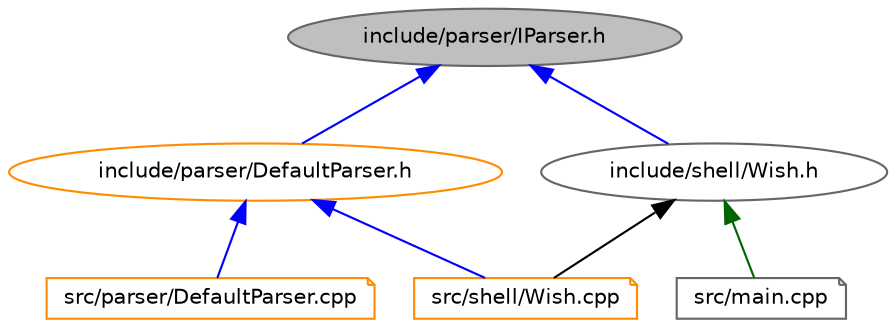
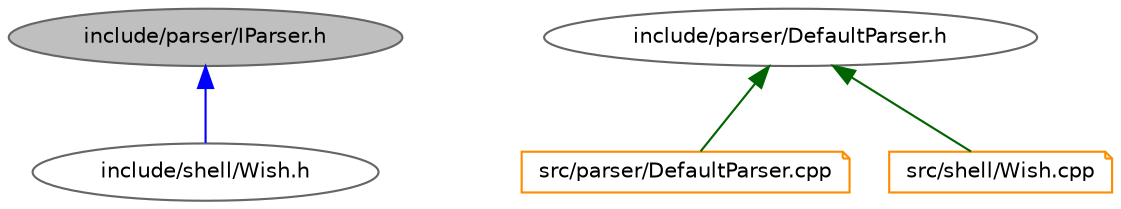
(361, 110) -> none
(256, 172) -> (791, 37)
(409, 243) -> (911, 114)
(605, 245) -> none
(228, 250) -> (728, 117)
(761, 298) -> none
